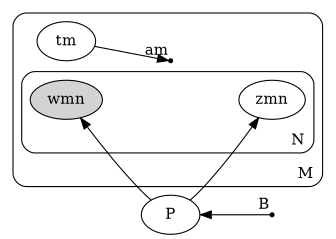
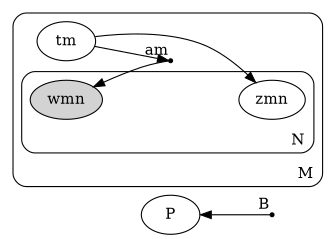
(118, 165) -> (150, 65)
(223, 165) -> (177, 37)
